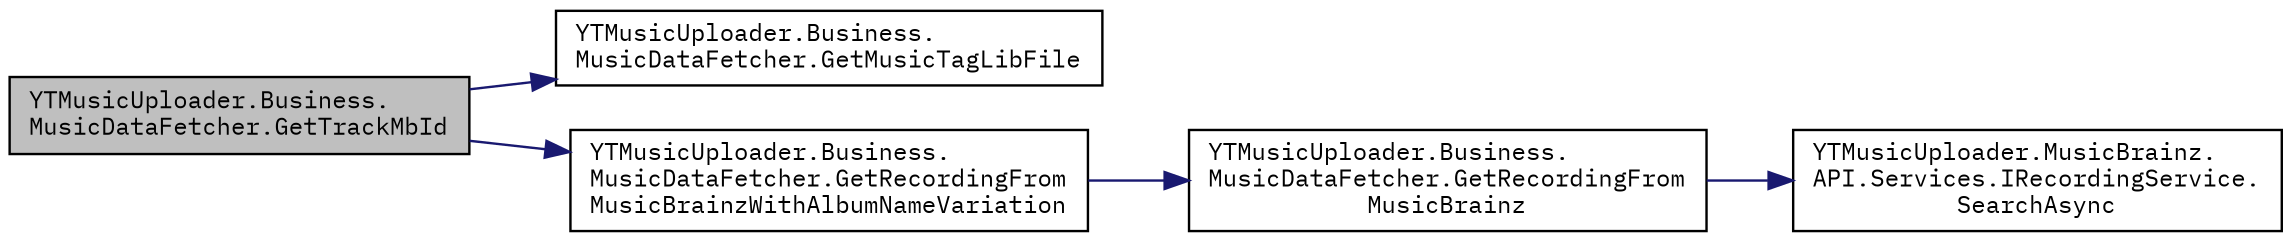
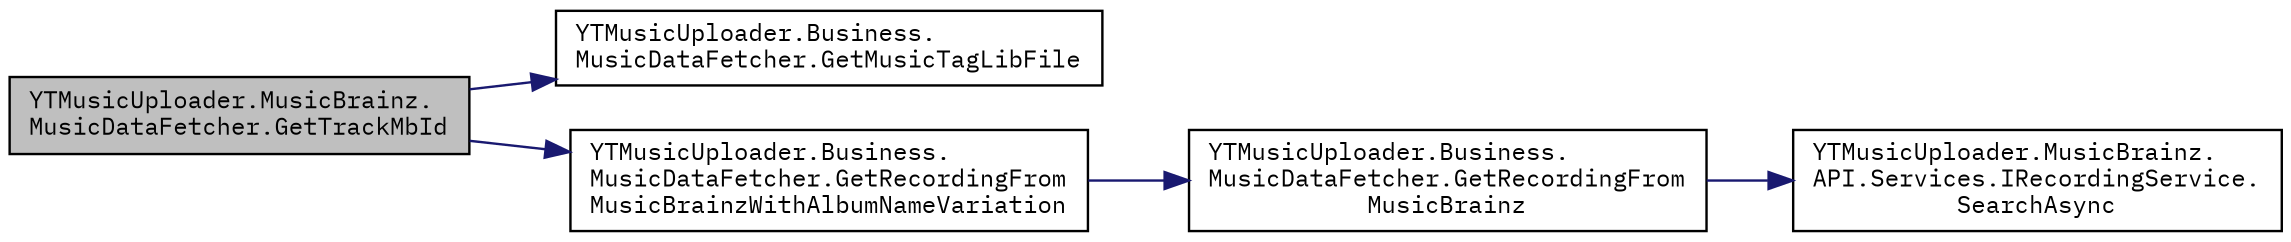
(239, 116) -> (239, 116)
